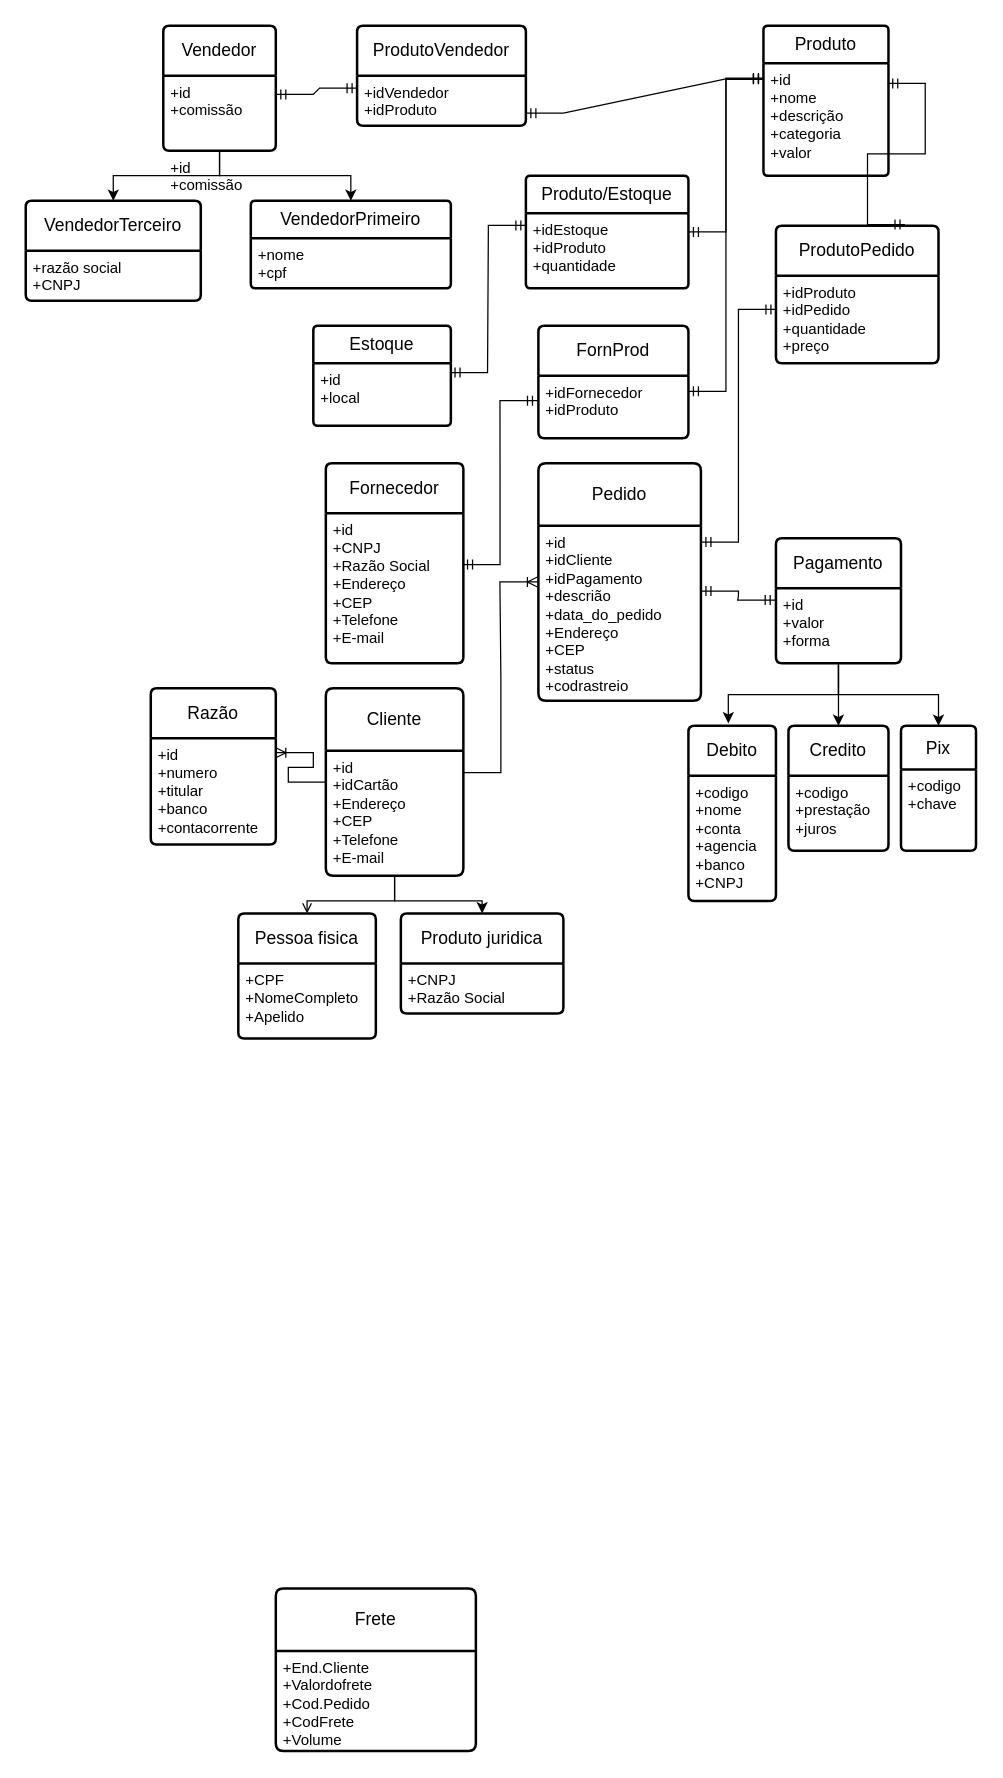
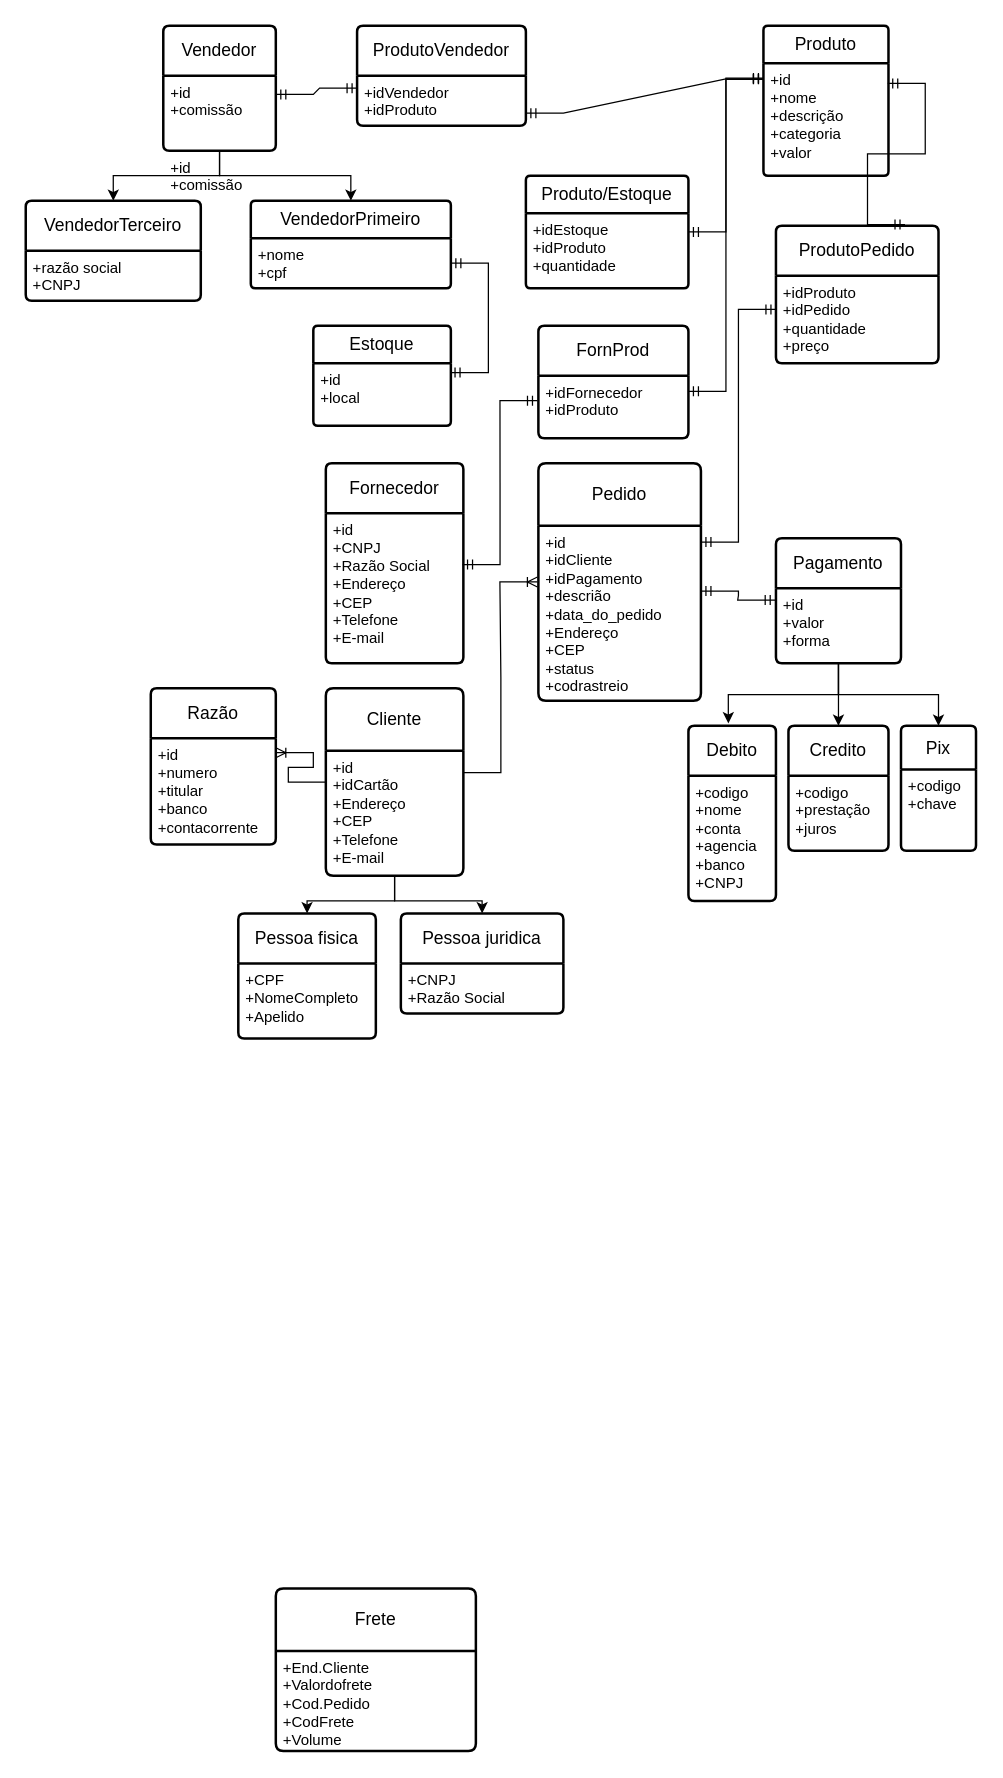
(488, 228) -> (488, 341)
(307, 902) -> (308, 901)
(482, 938) -> (482, 938)
